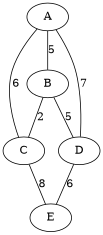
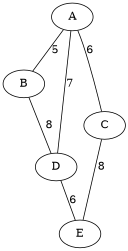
(36, 117) -> none
(68, 117) -> (49, 125)
